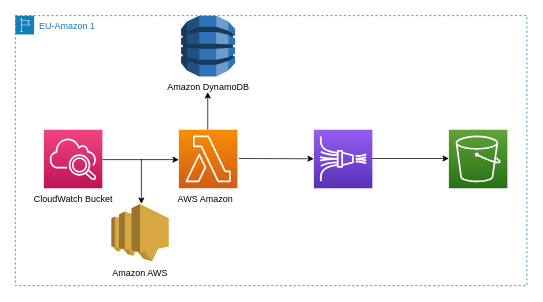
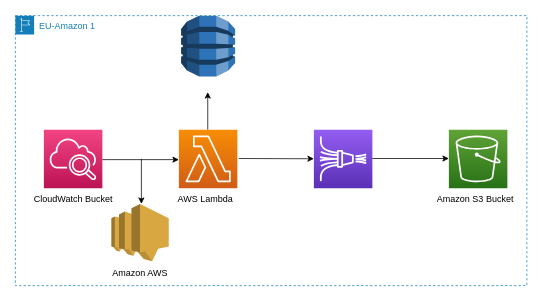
(208, 87) -> none
(206, 199) -> (206, 199)
none -> (475, 199)
